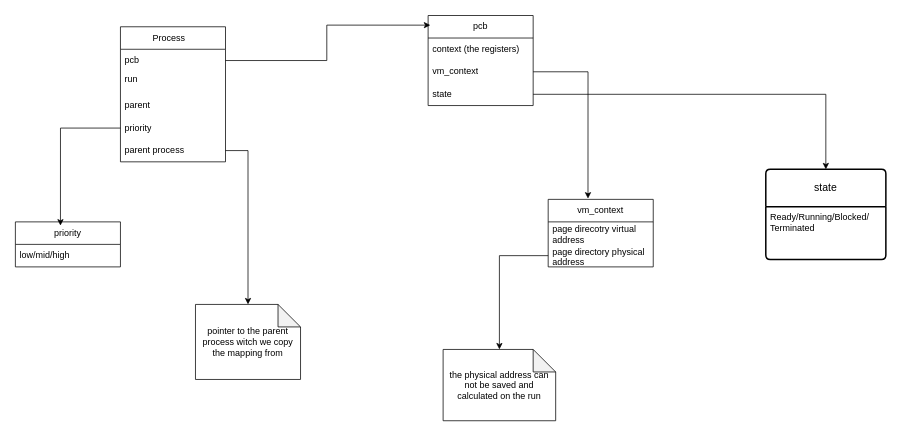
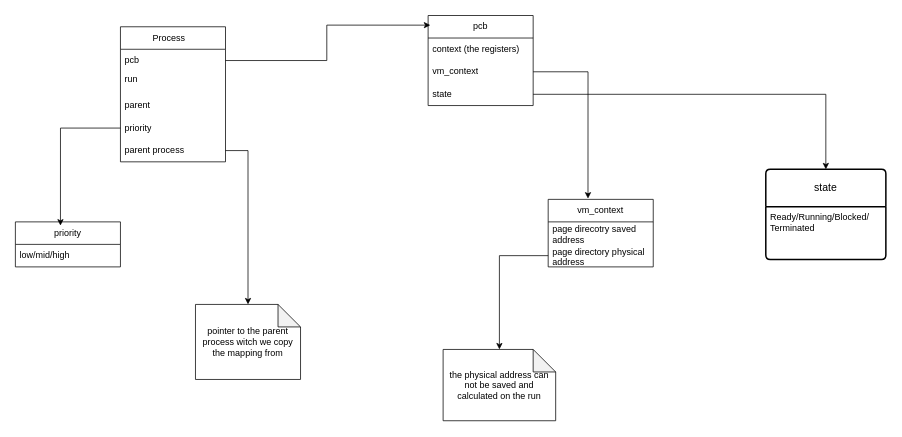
(601, 233) -> (601, 233)
